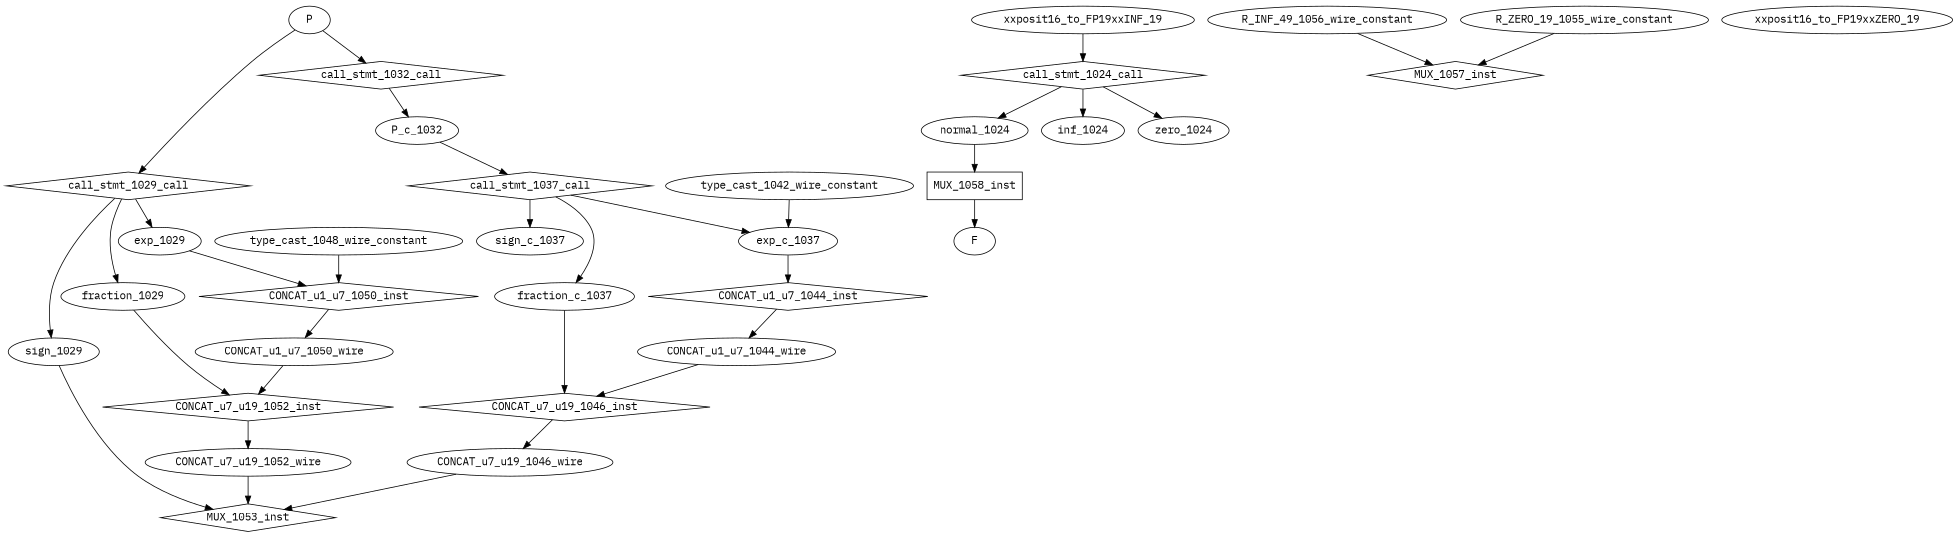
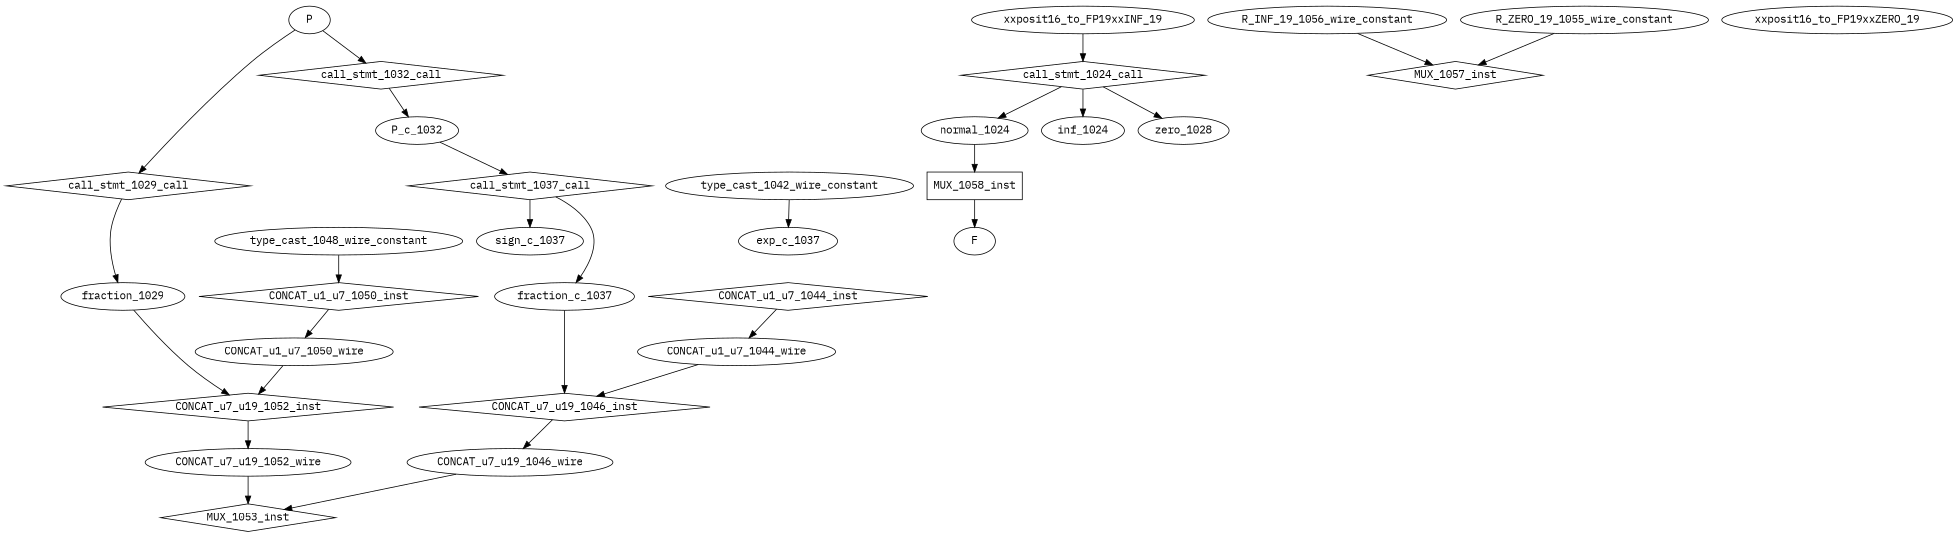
(1327, 20) -> (1327, 20)
(1184, 131) -> (1184, 131)
(656, 213) -> none
(160, 241) -> none
(788, 265) -> none
(54, 352) -> none
